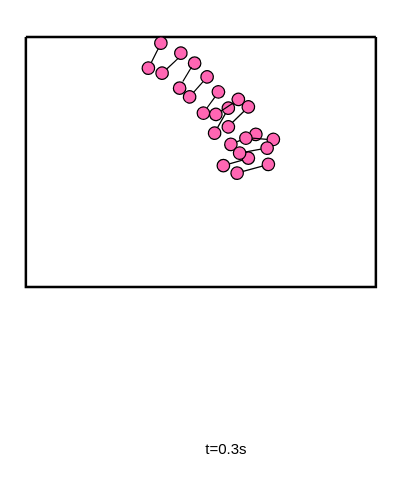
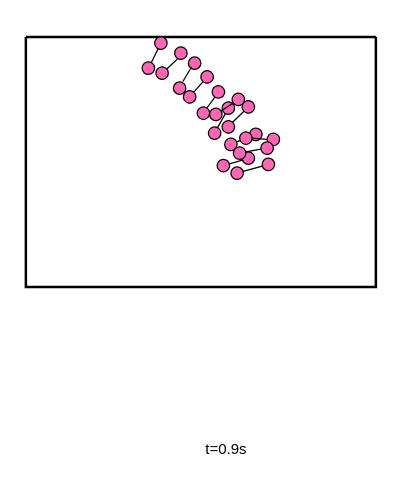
(226, 449) -> (226, 449)
